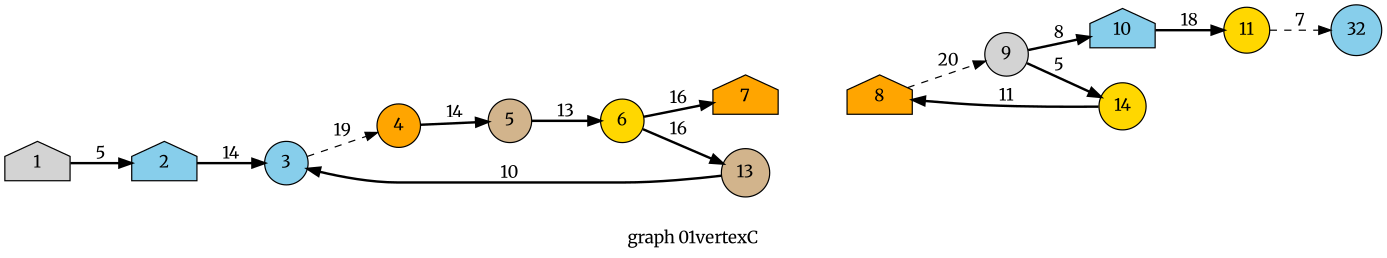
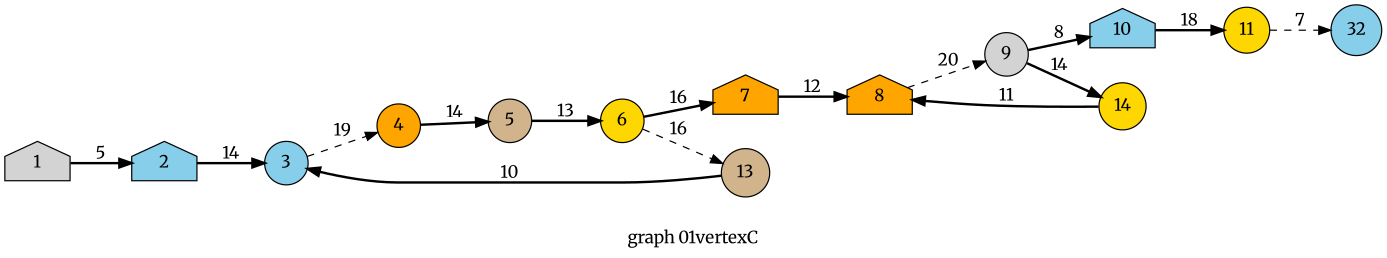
(1059, 66) -> (1059, 66)
none -> (806, 97)
(677, 144) -> (677, 144)
